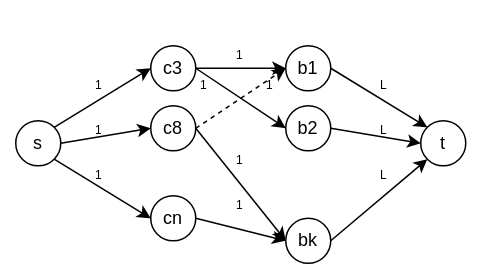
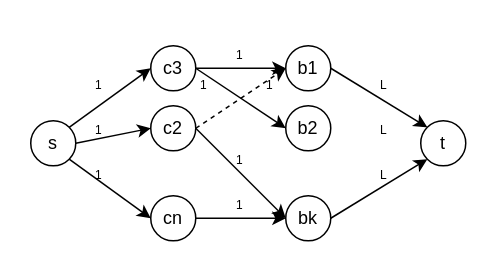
(173, 128) -> (173, 128)
(371, 135) -> none
(38, 143) -> (53, 143)
(308, 241) -> (308, 218)
